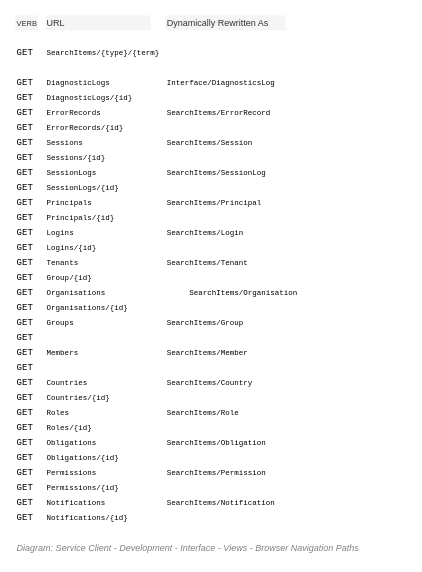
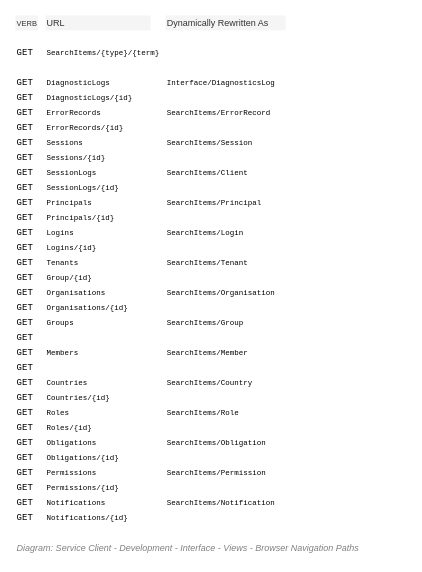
(212, 173) -> (203, 173)
(248, 293) -> (225, 293)
